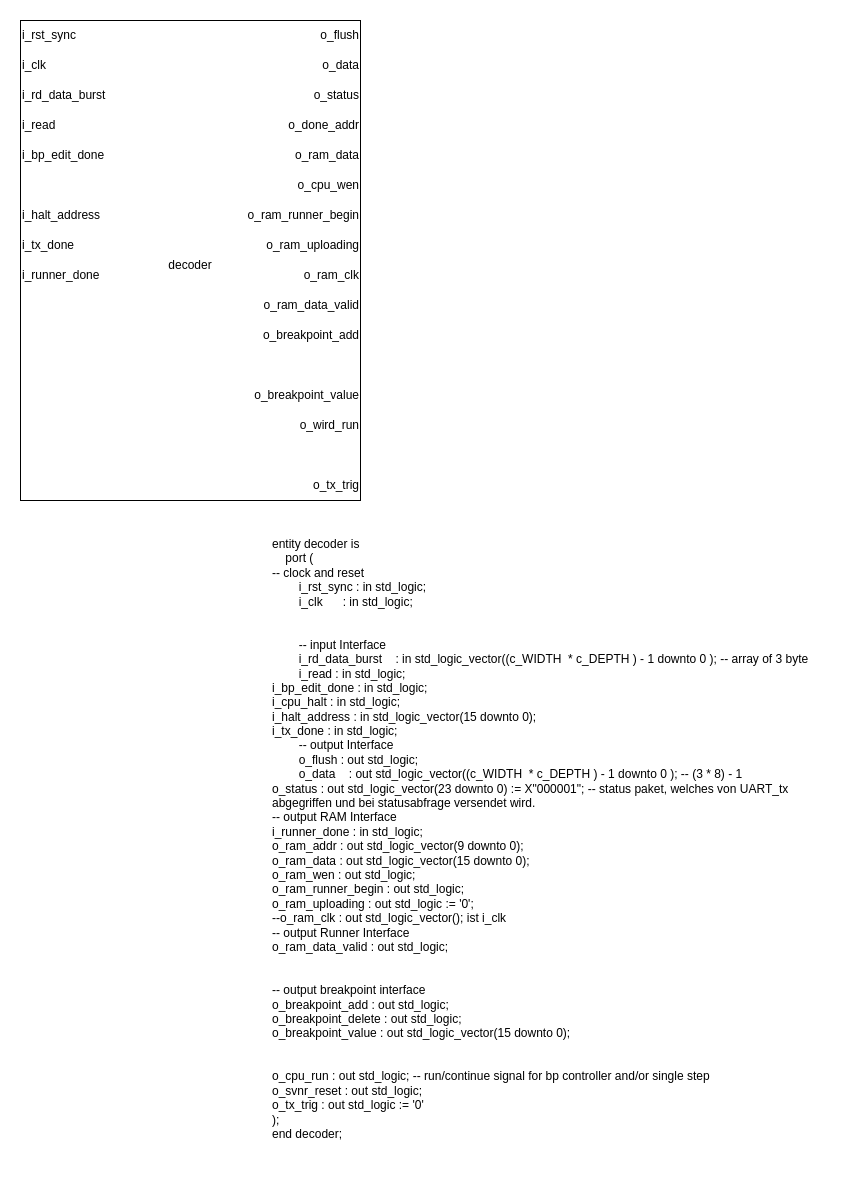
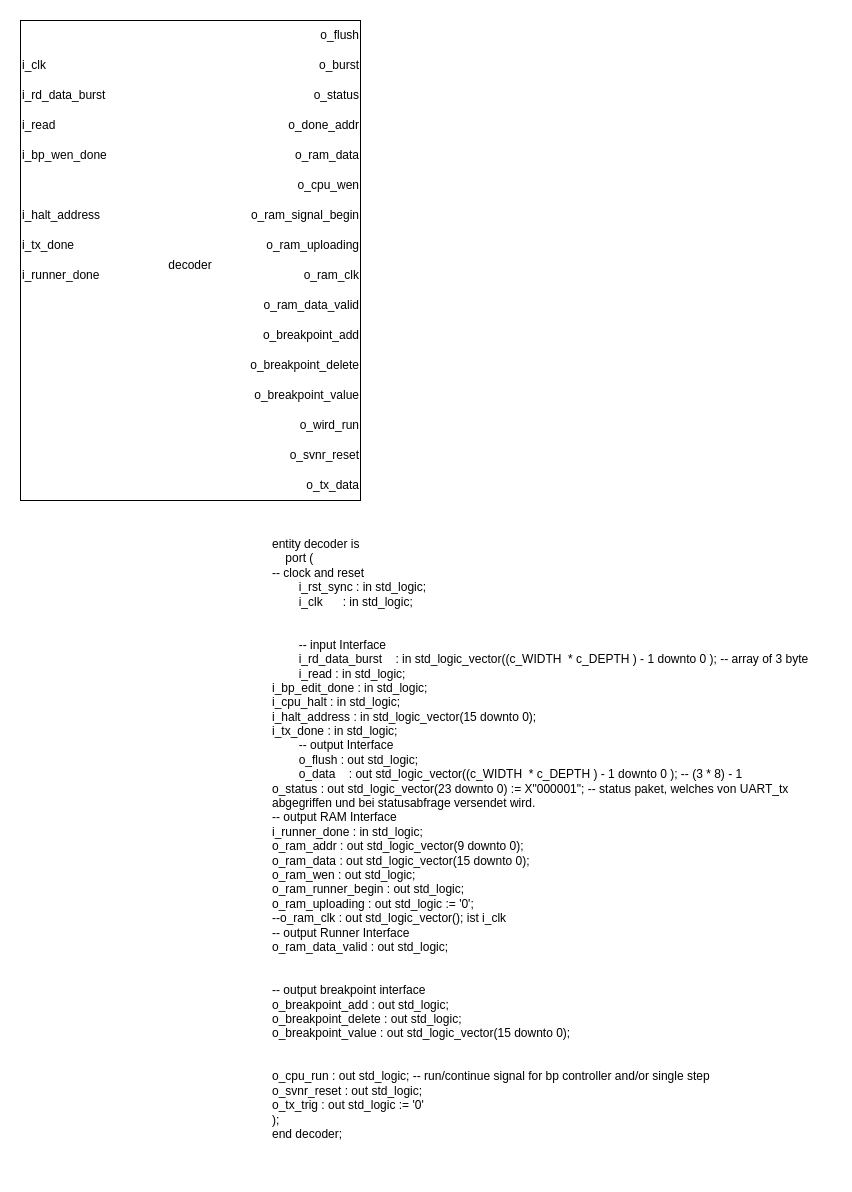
(61, 36) -> none
(339, 66) -> (336, 66)
(66, 156) -> (65, 156)
(301, 216) -> (304, 216)
none -> (296, 366)
none -> (316, 456)
(331, 486) -> (329, 486)
